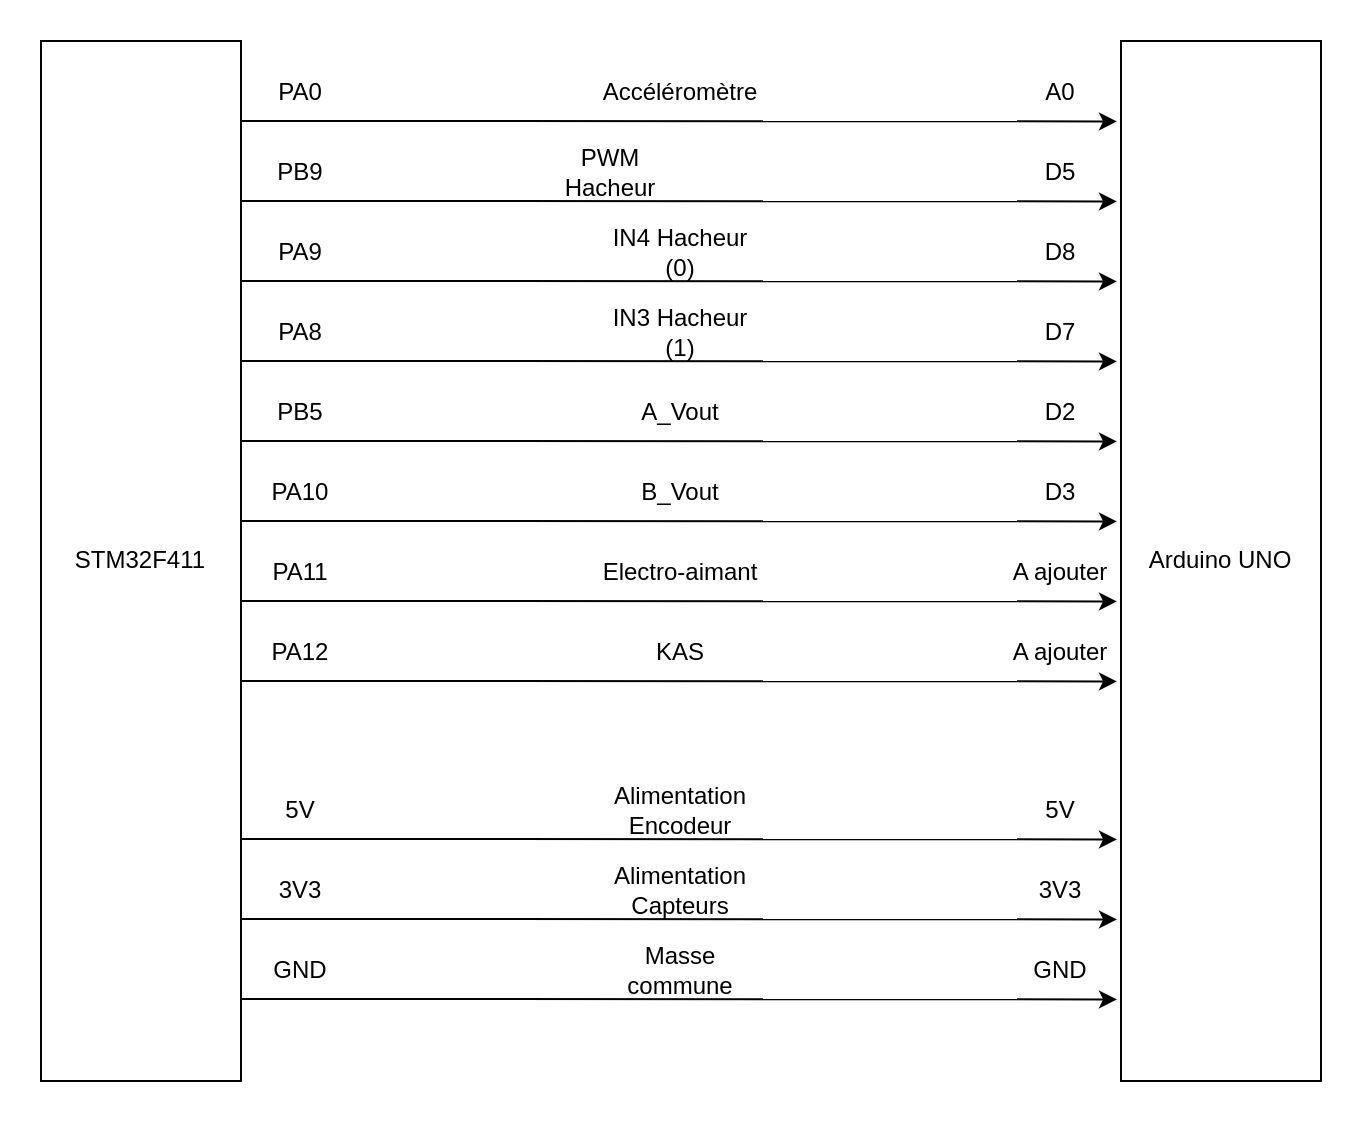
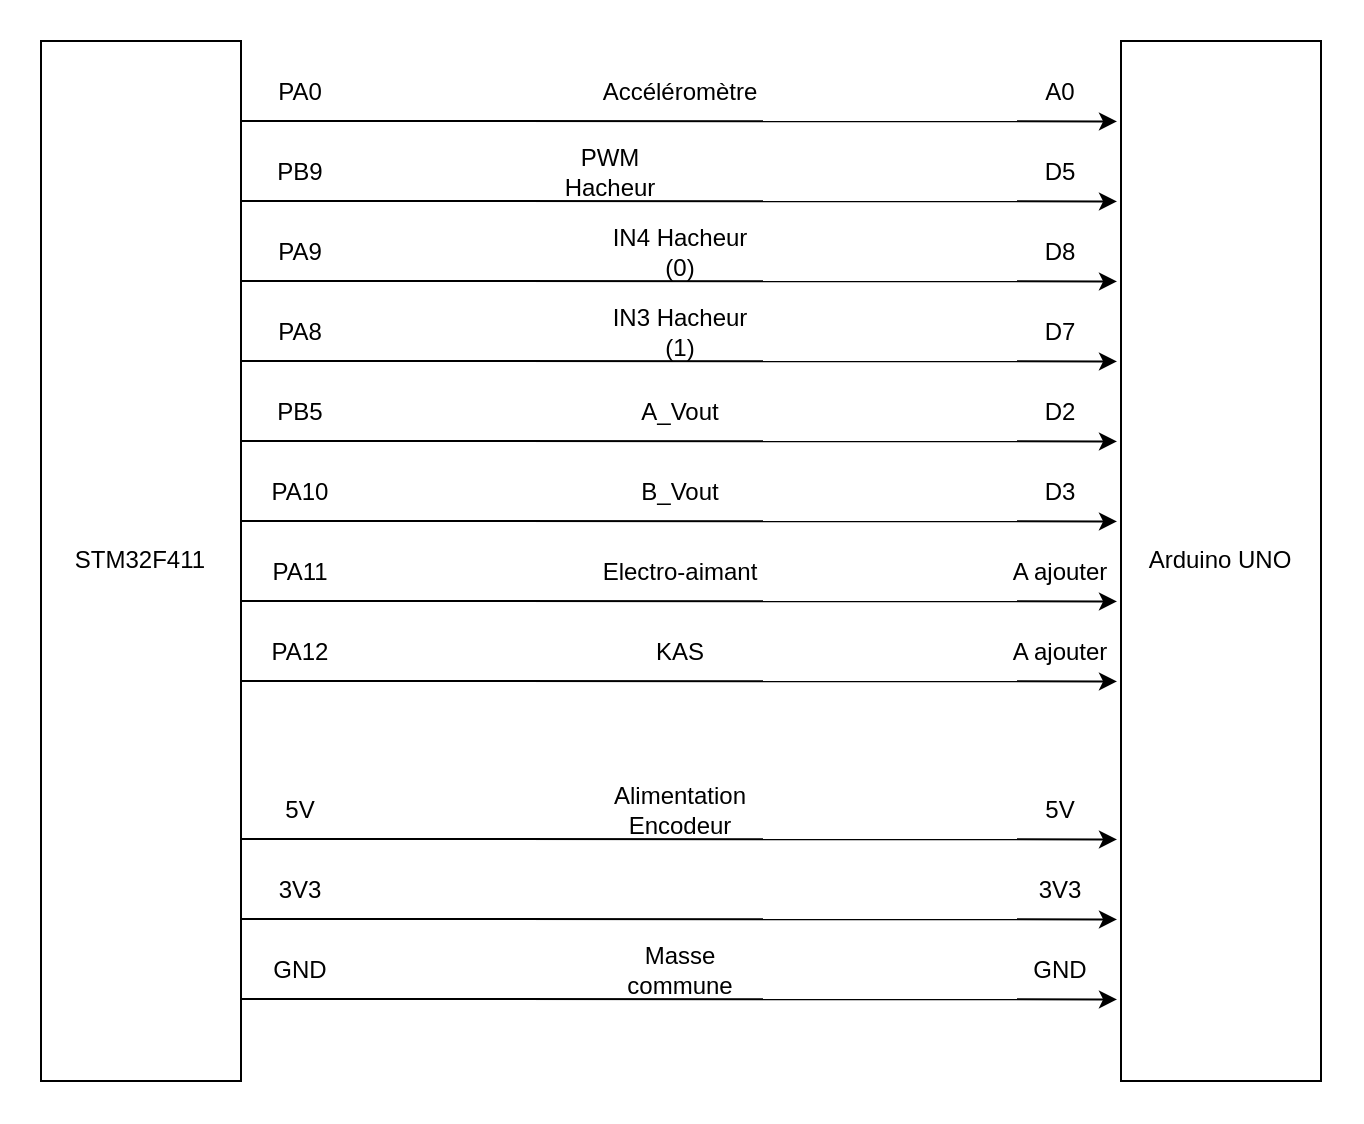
(681, 891) -> none
